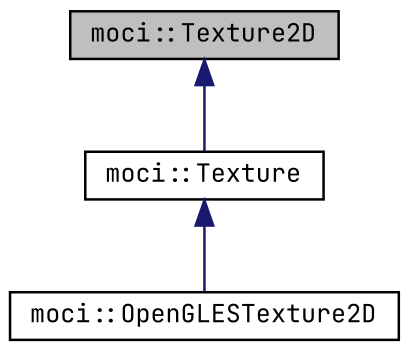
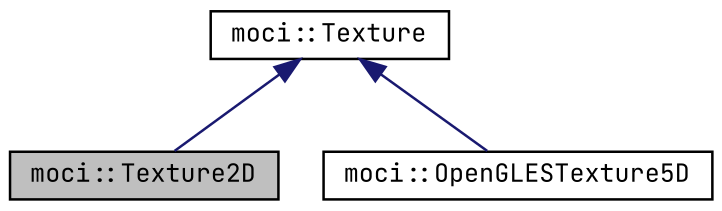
(204, 118) -> (227, 113)
(204, 316) -> (518, 176)
